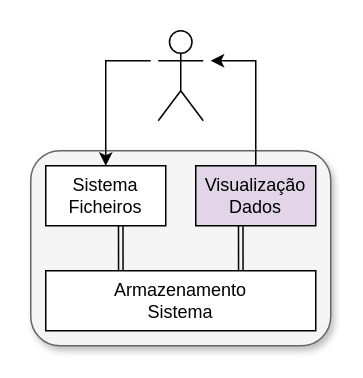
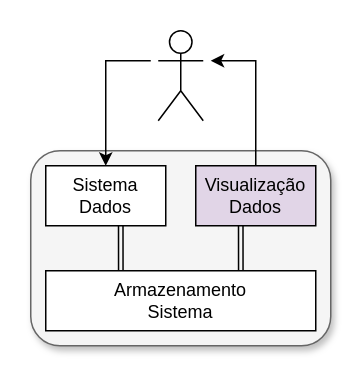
(106, 196) -> (106, 196)
